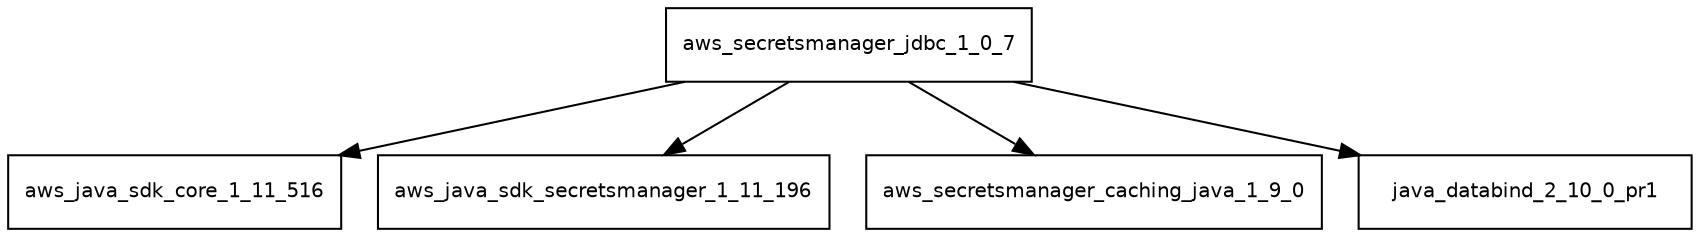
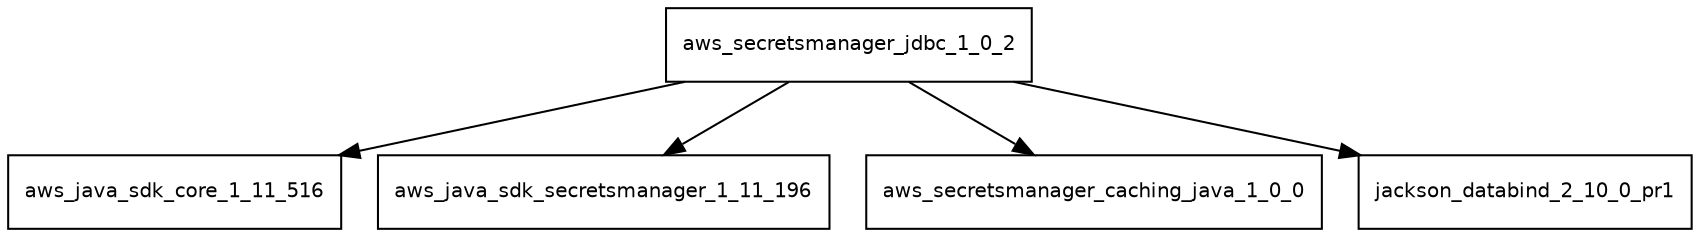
(849, 45) -> (849, 45)
(1094, 192) -> (1094, 192)
(1525, 192) -> (1525, 192)
